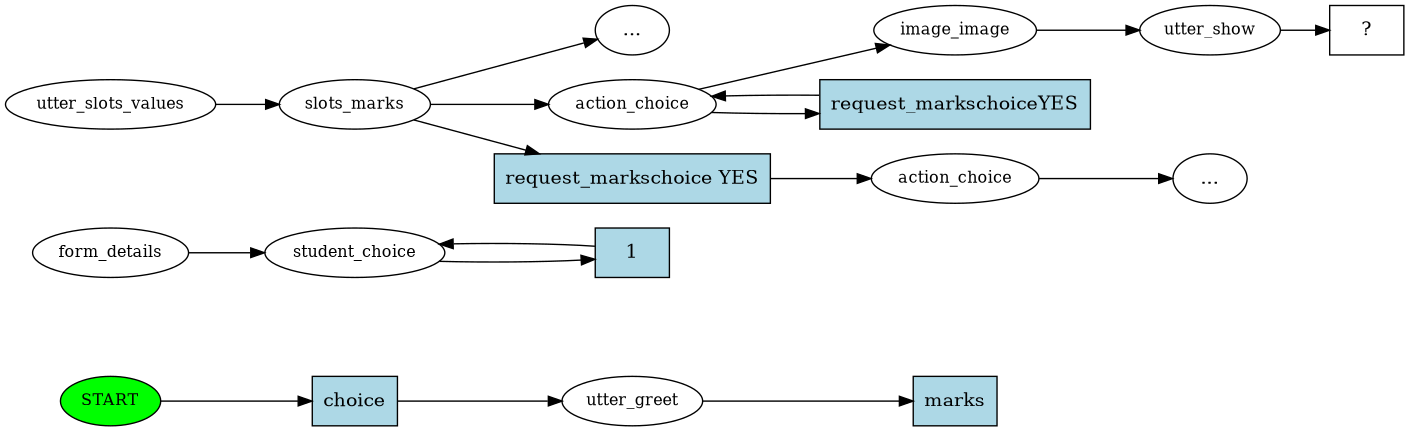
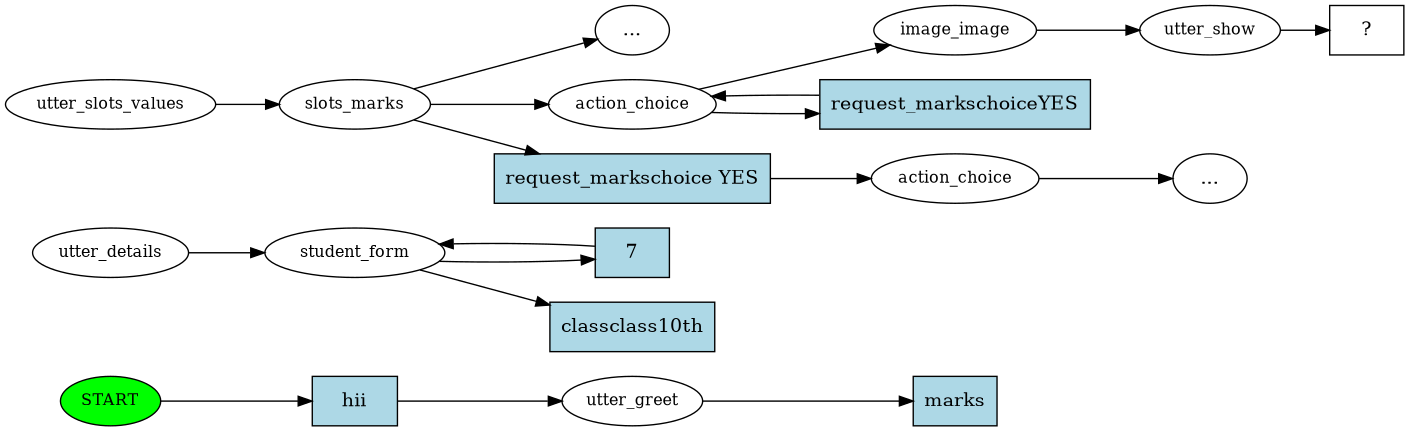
(111, 253) -> (111, 253)
(355, 253) -> (355, 253)
(632, 253) -> (632, 253)
none -> (632, 327)
(355, 401) -> (355, 401)
